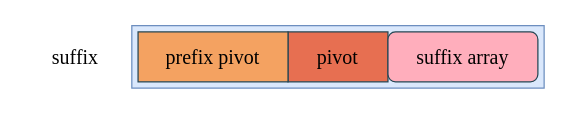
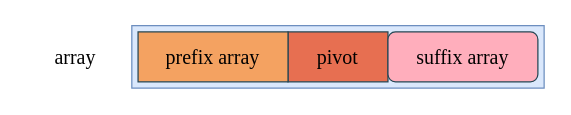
(76, 57) -> (76, 57)
(213, 57) -> (213, 57)
